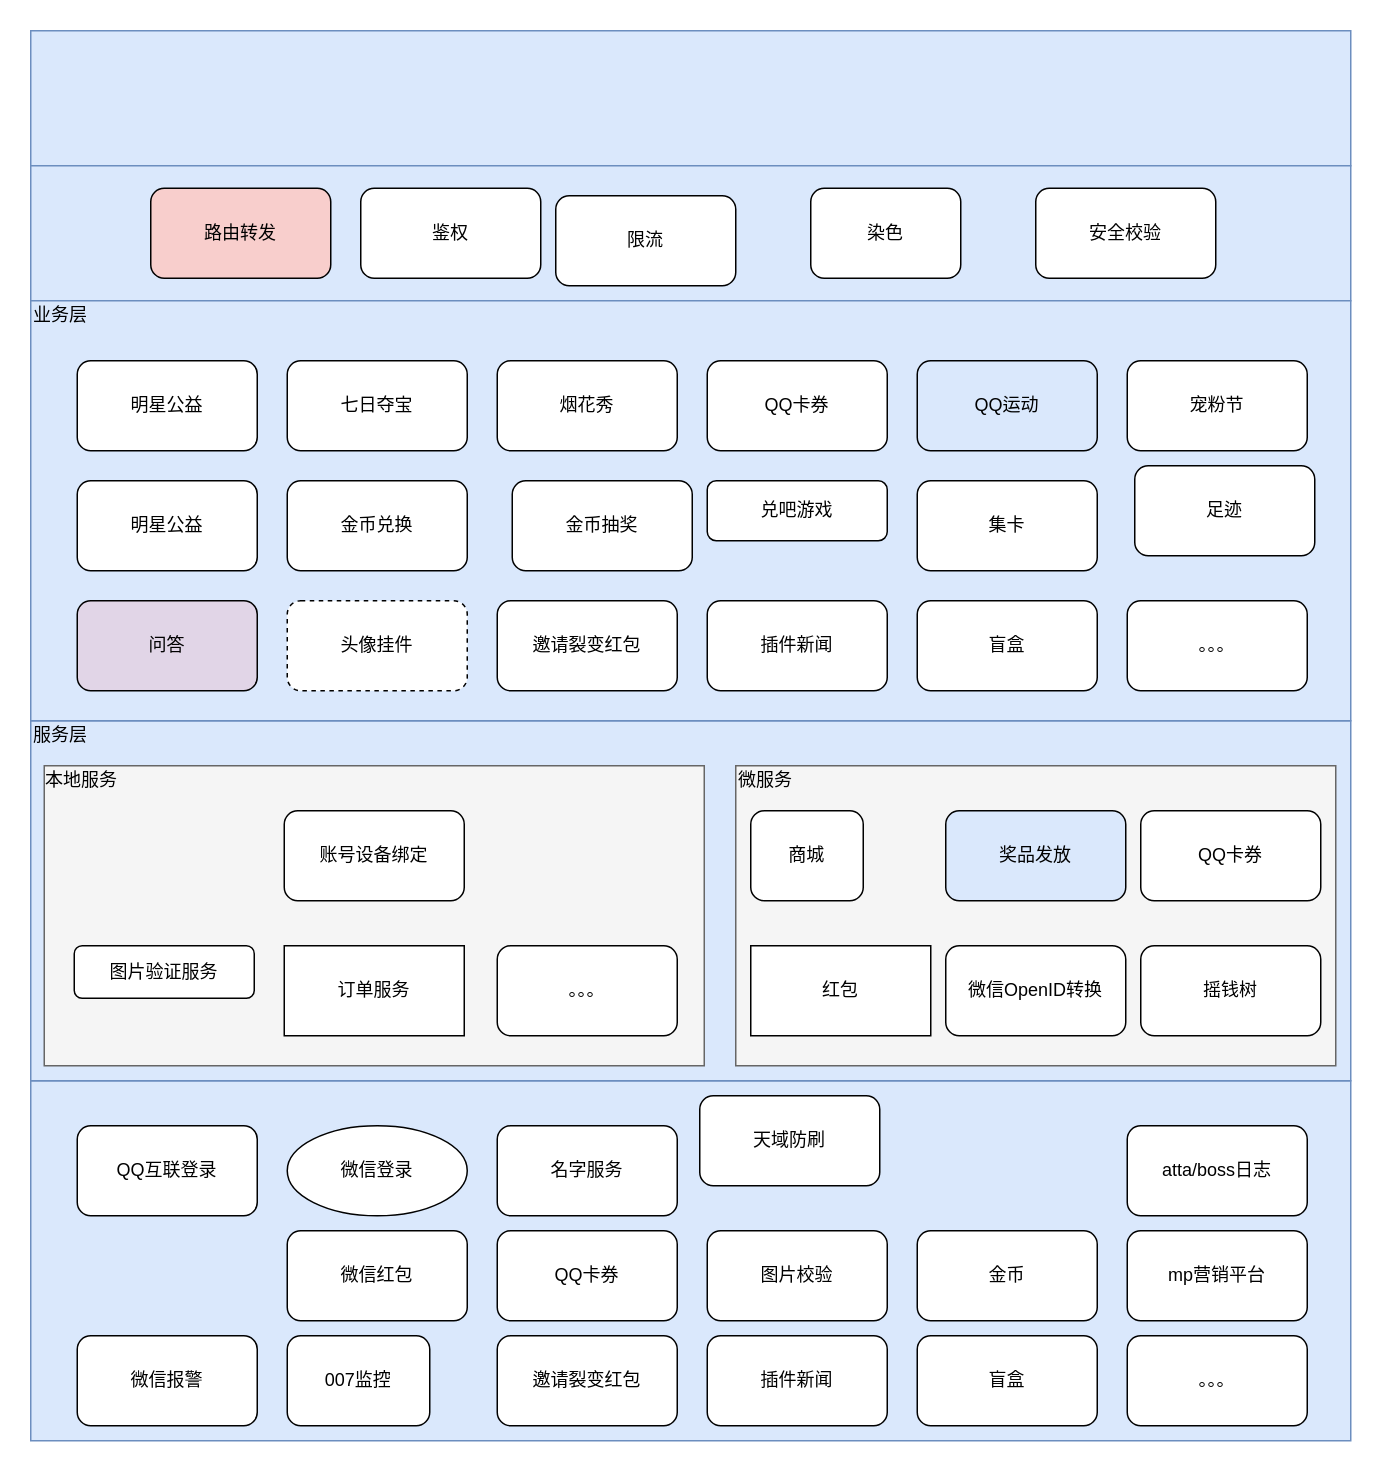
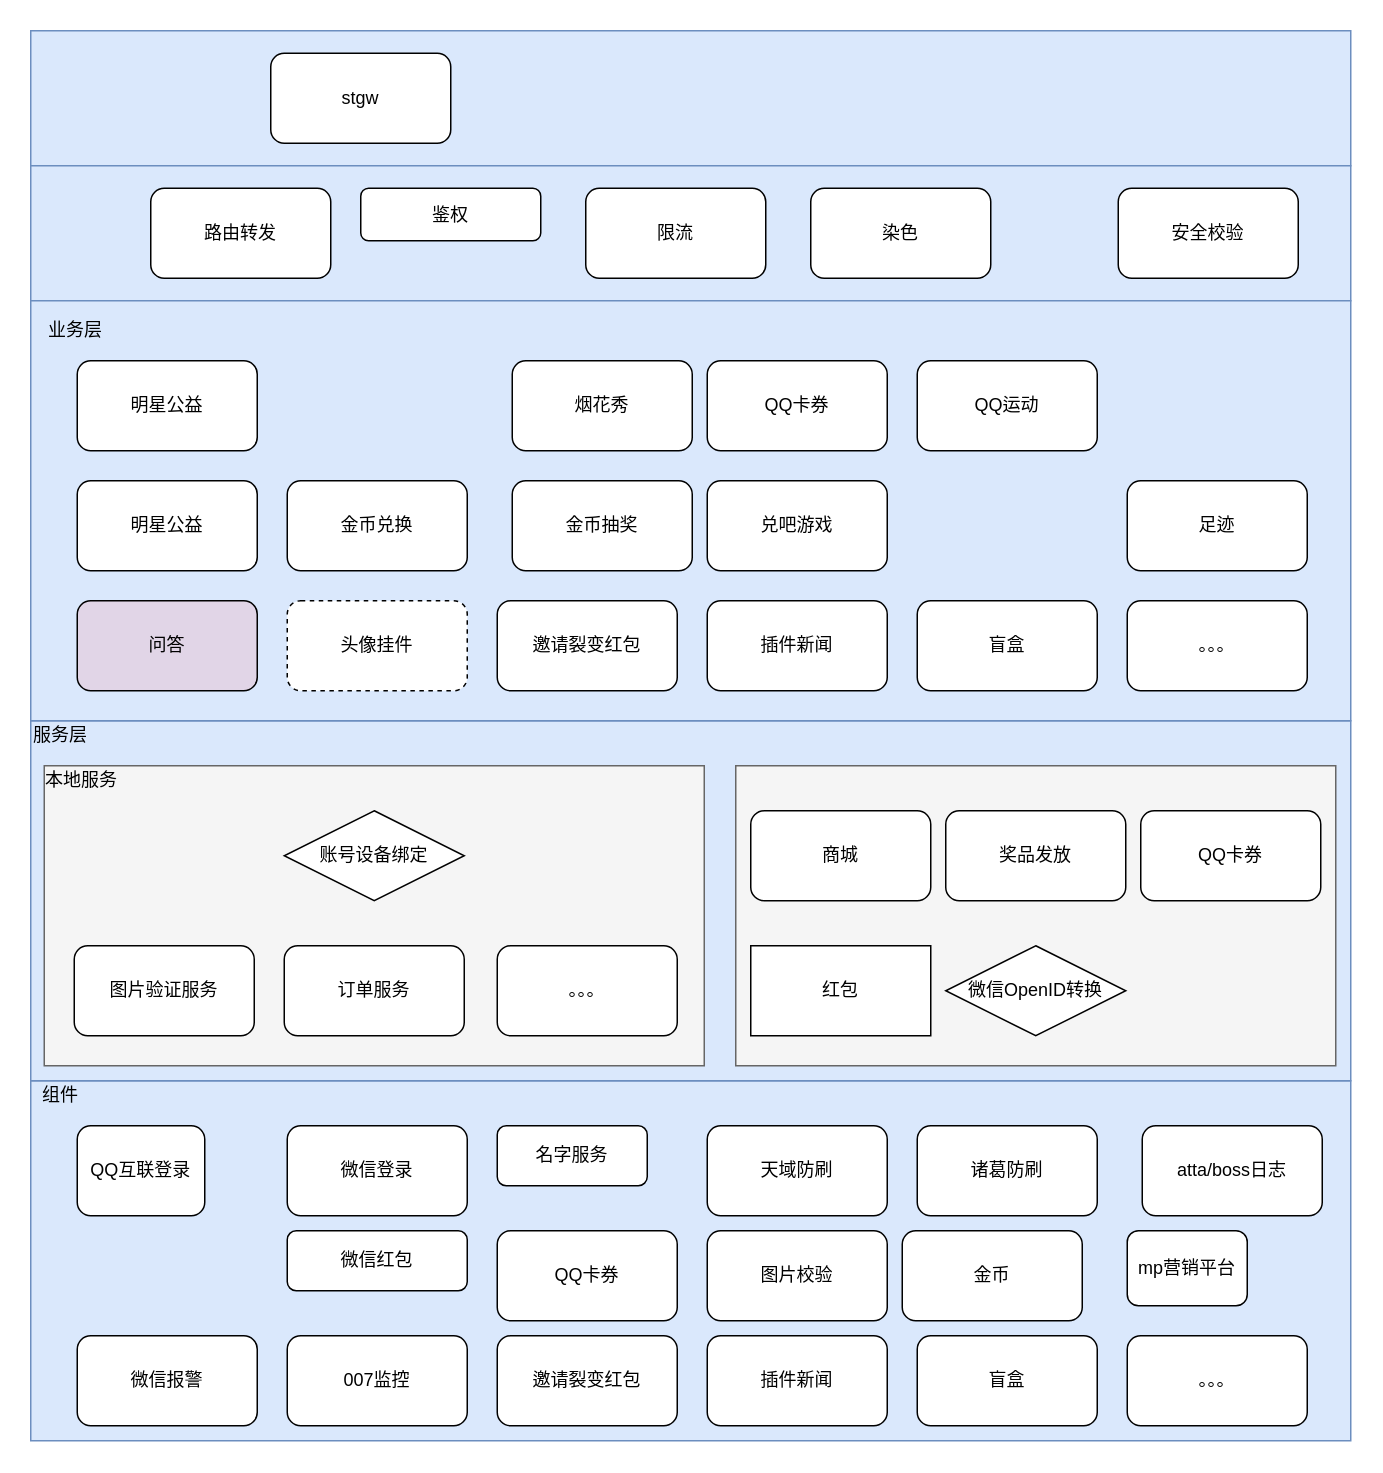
none -> (361, 98)
(241, 233) -> (241, 233)
(451, 233) -> (451, 215)
(886, 233) -> (901, 233)
(1126, 233) -> (1208, 233)
(646, 241) -> (676, 233)
(61, 316) -> (76, 331)
(377, 406) -> none
(587, 406) -> (602, 406)
(1007, 406) -> (1007, 406)
(1217, 406) -> none
(797, 511) -> (797, 526)
(1225, 511) -> (1217, 526)
(1007, 526) -> none
(766, 781) -> none
(374, 856) -> (374, 856)
(807, 856) -> (841, 856)
(1036, 856) -> (1036, 856)
(164, 972) -> (164, 991)
(374, 991) -> (374, 991)
(1036, 991) -> (1036, 991)
(1231, 991) -> none
none -> (61, 1096)
(790, 1141) -> (797, 1171)
(167, 1171) -> (141, 1171)
(377, 1171) -> (377, 1171)
(587, 1171) -> (572, 1156)
none -> (1007, 1171)
(1217, 1171) -> (1232, 1171)
(377, 1276) -> (377, 1261)
(1007, 1276) -> (992, 1276)
(1217, 1276) -> (1187, 1268)
(359, 1381) -> (377, 1381)
